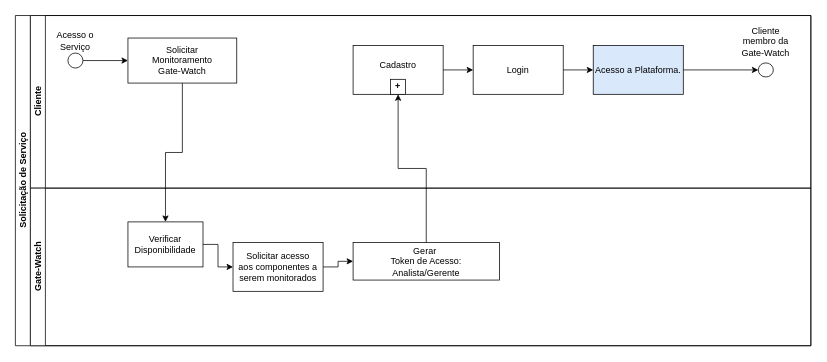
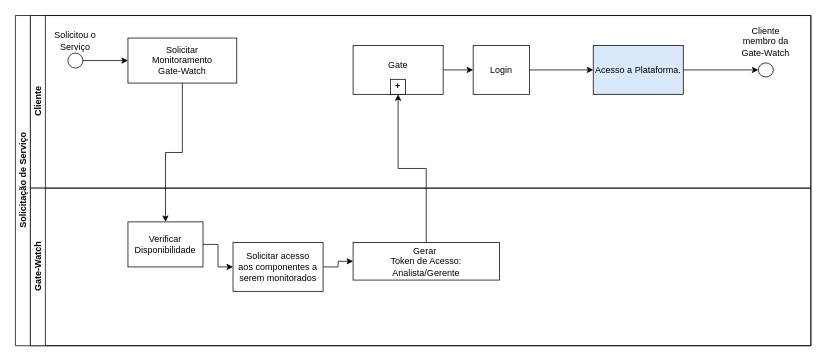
(75, 42) -> (75, 42)
(398, 70) -> (398, 70)
(518, 70) -> (501, 70)
